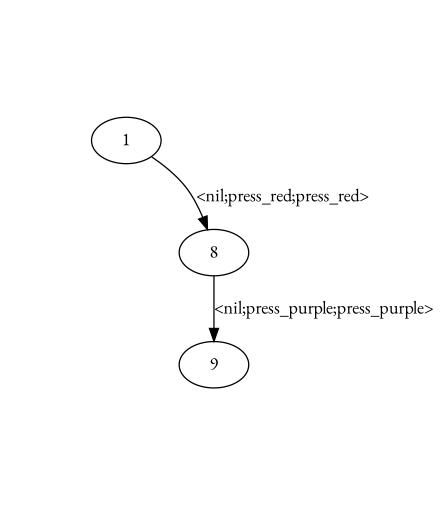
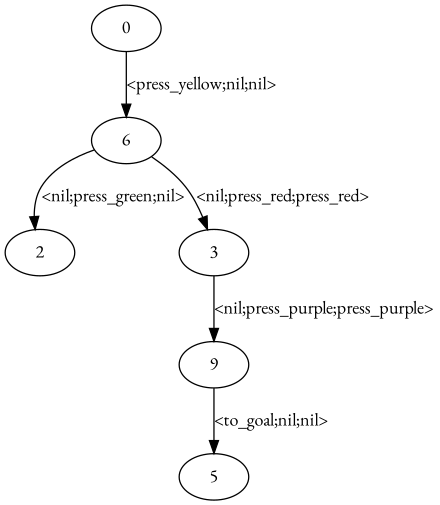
none -> (126, 28)
(126, 140) -> (126, 140)
none -> (40, 253)
(214, 253) -> (214, 253)
none -> (214, 477)
